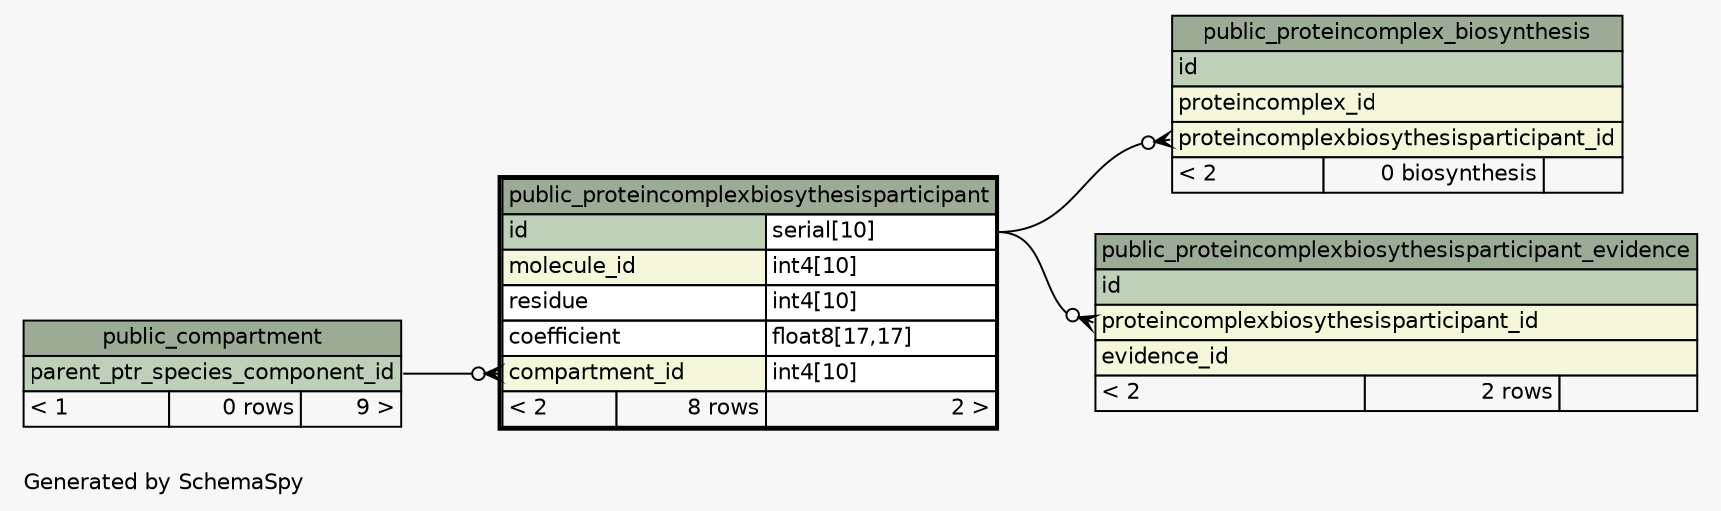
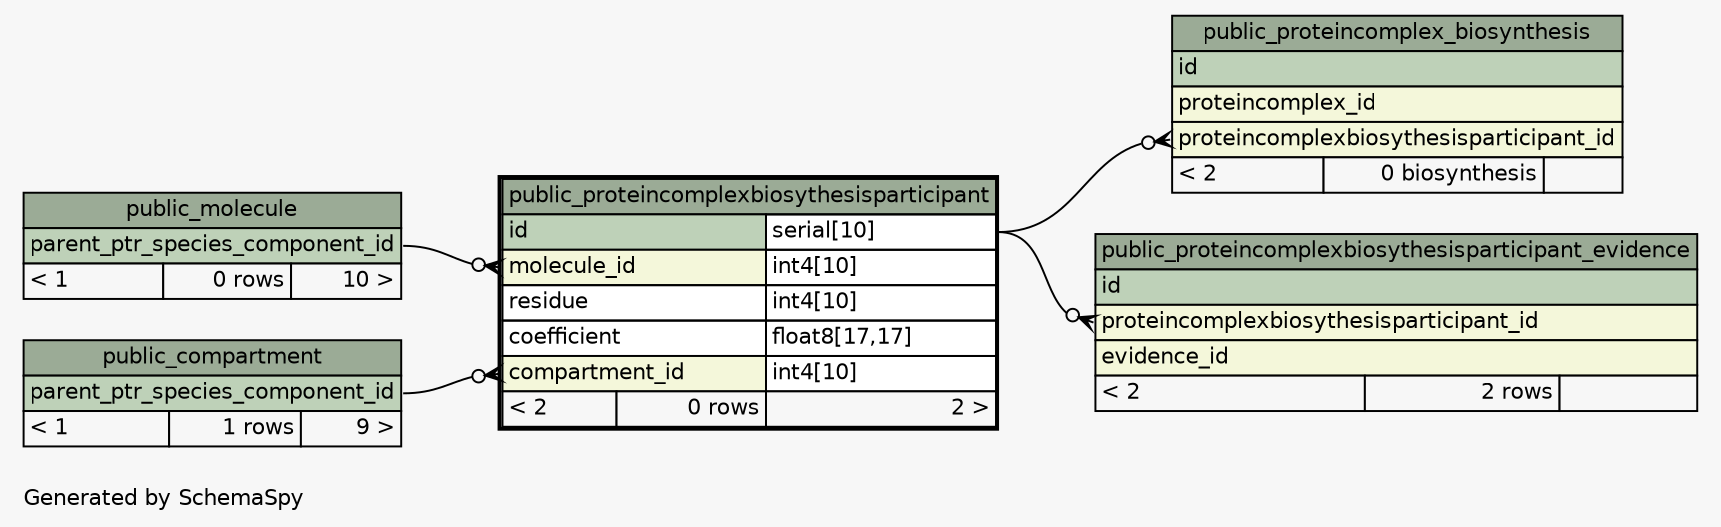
none -> (212, 246)
(259, 408) -> (259, 428)
(724, 408) -> (724, 408)
